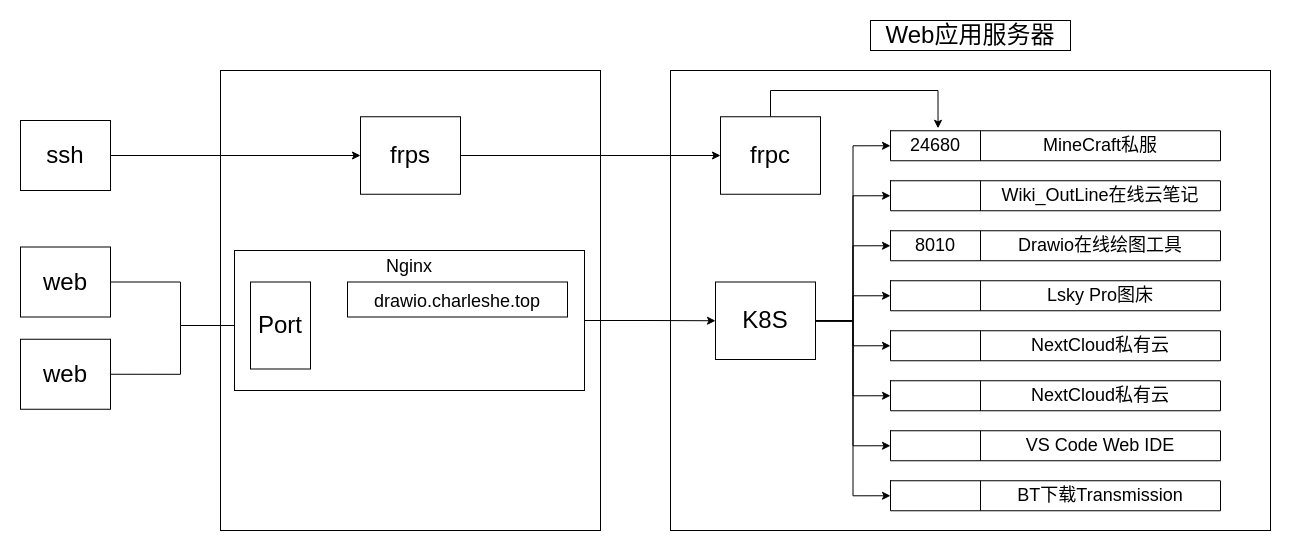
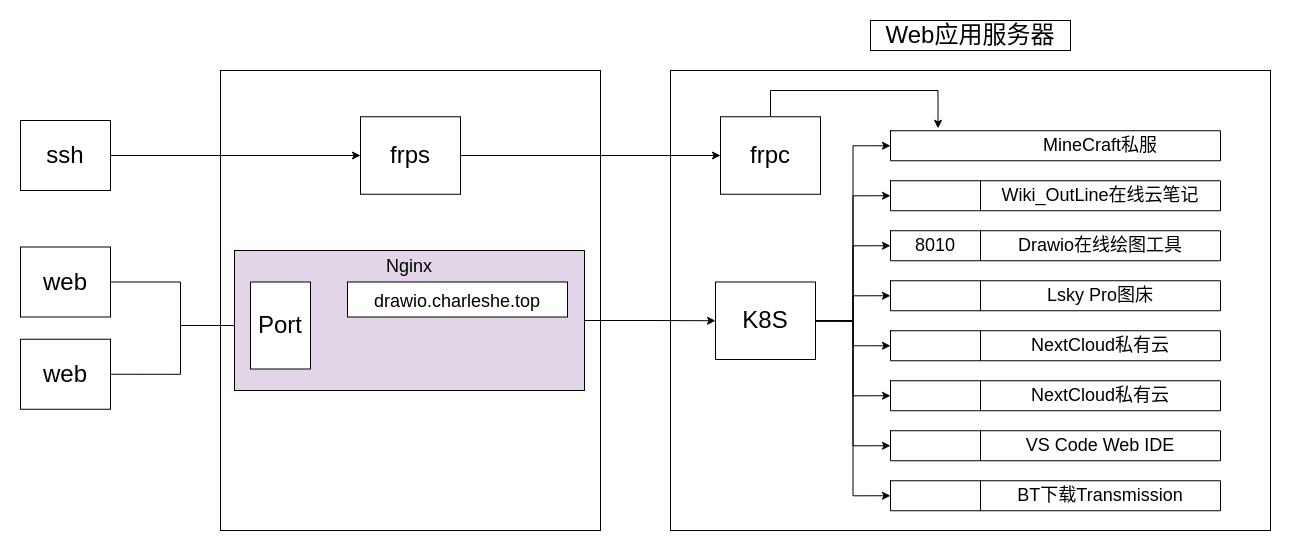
(936, 146) -> none
(410, 321) -> (410, 321)
